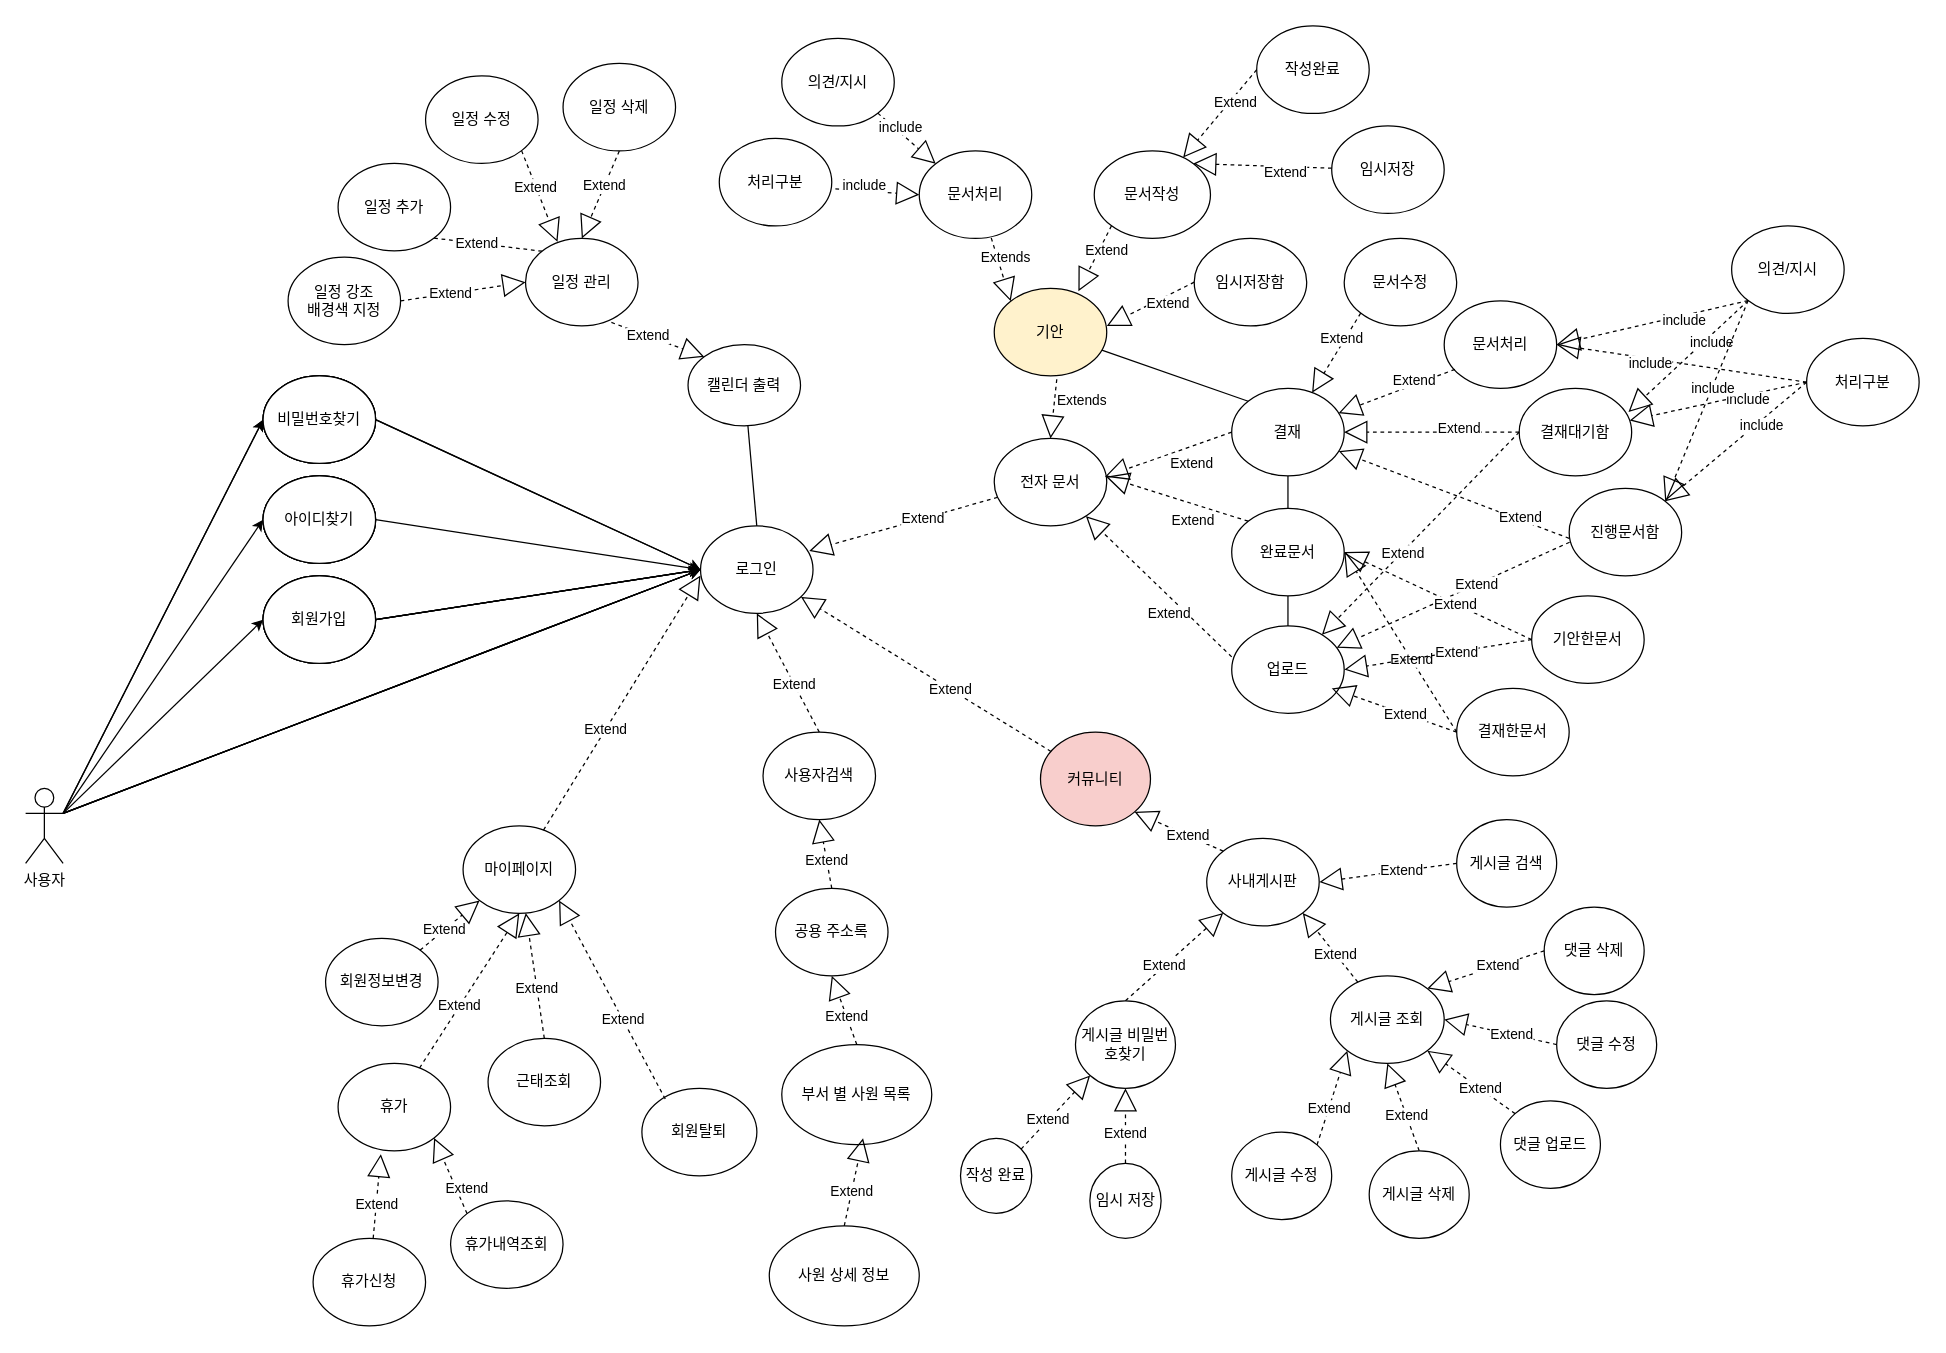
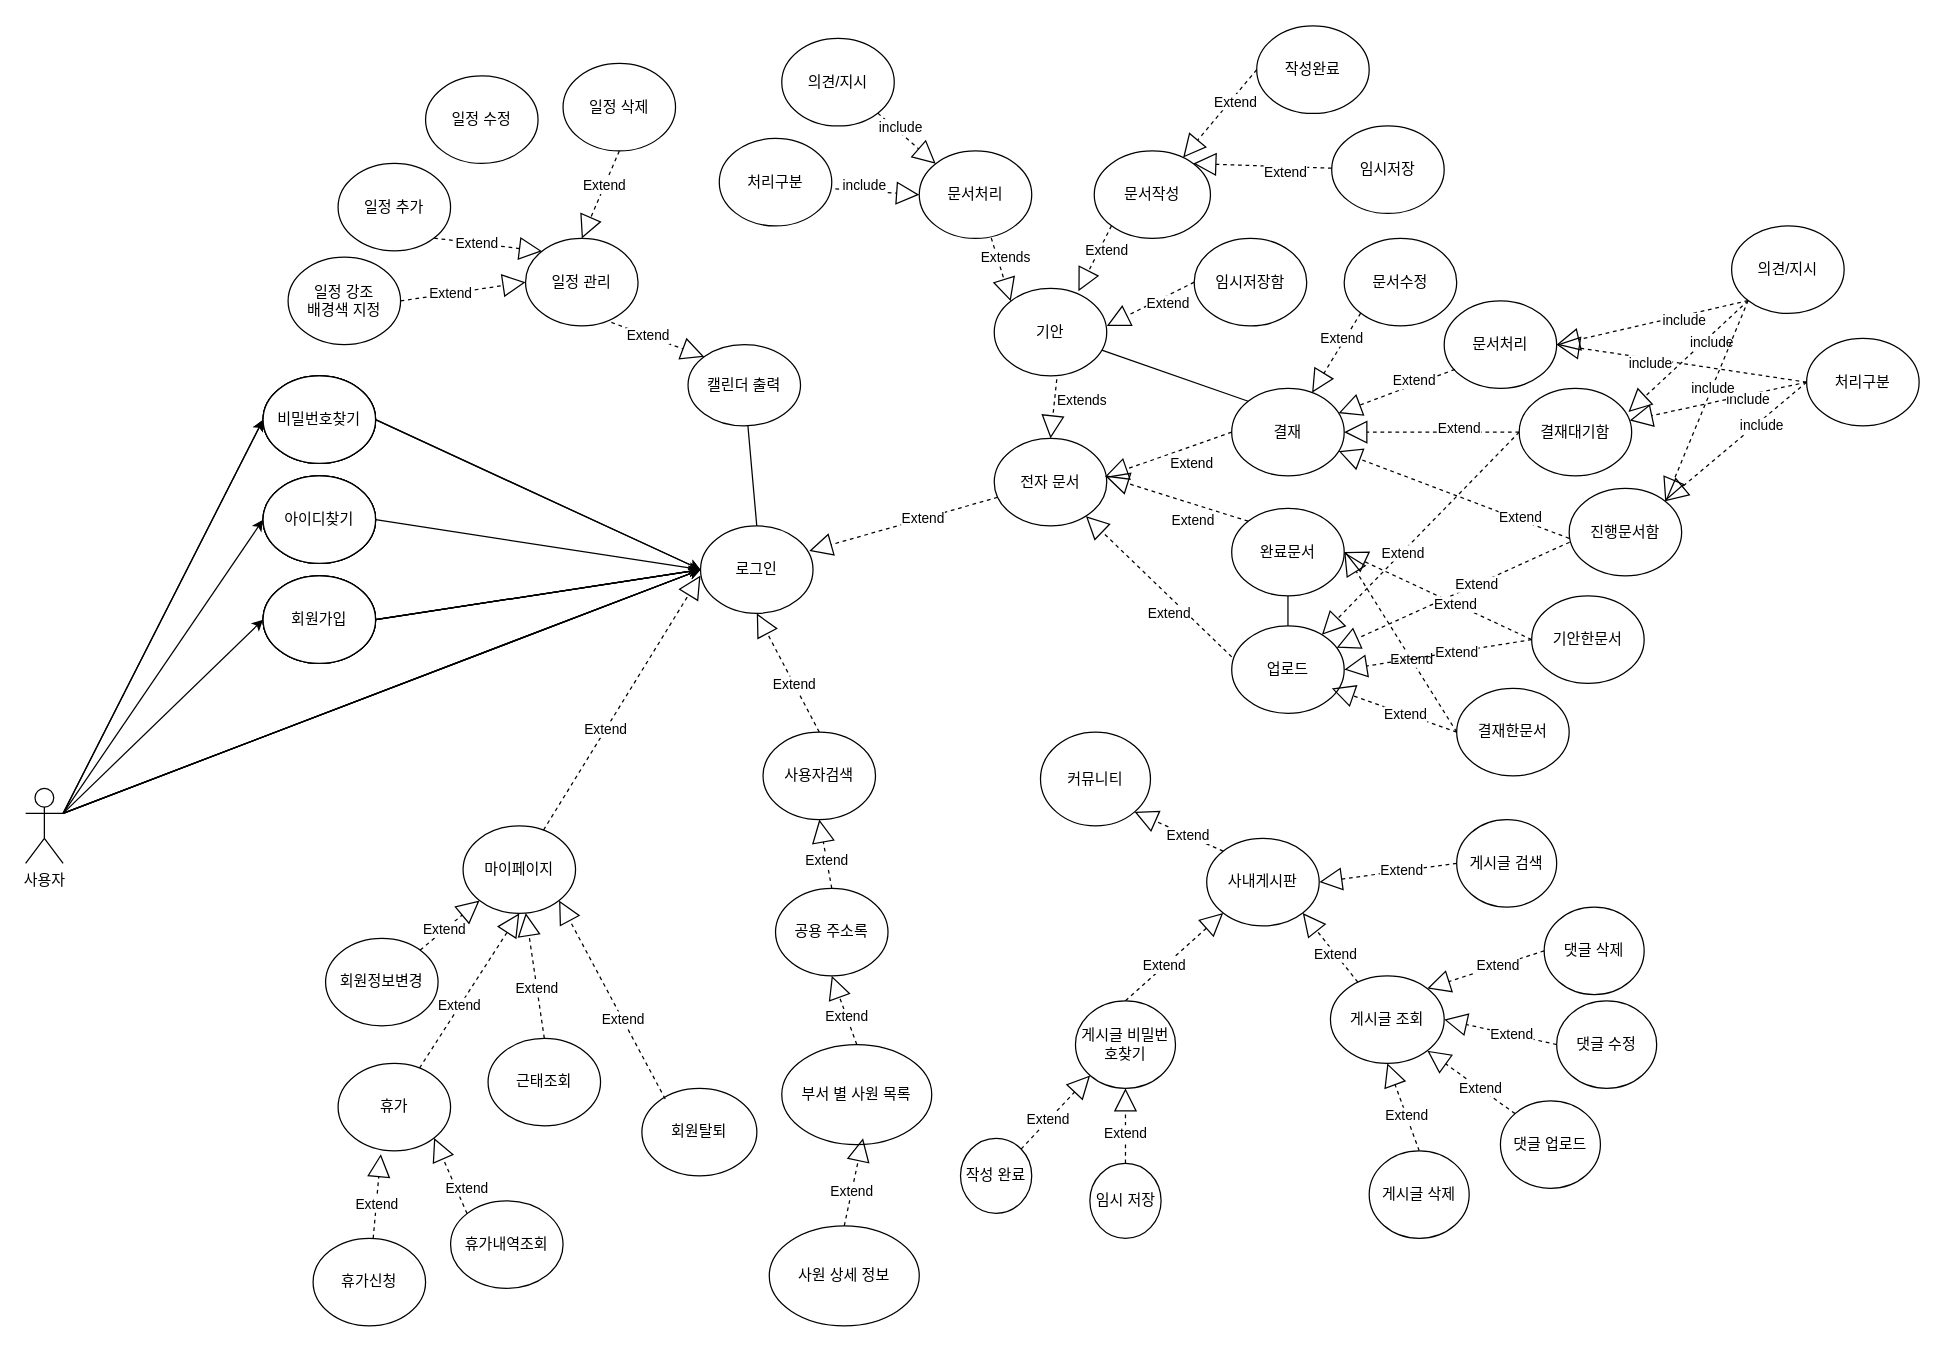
(535, 185) -> none
(528, 249) -> (518, 248)
(1051, 332) -> (1051, 332)
(1288, 492) -> none
(936, 680) -> none
(1096, 779) -> (1096, 779)
(1329, 1108) -> none
(1282, 1176) -> none
